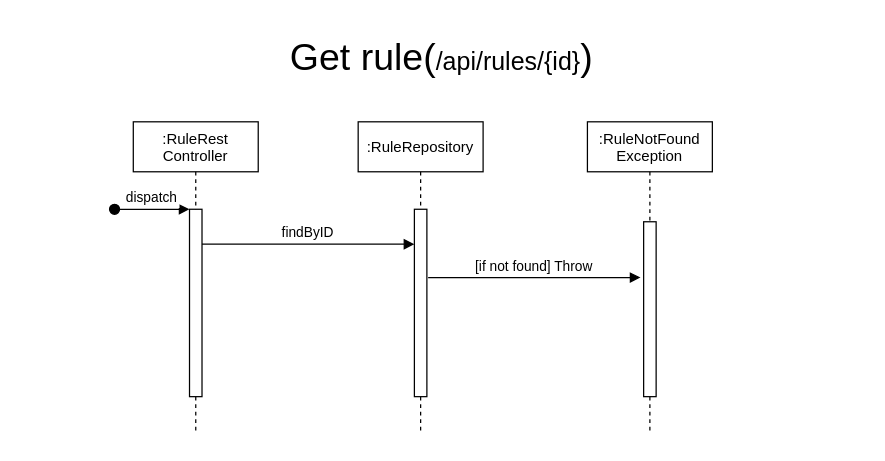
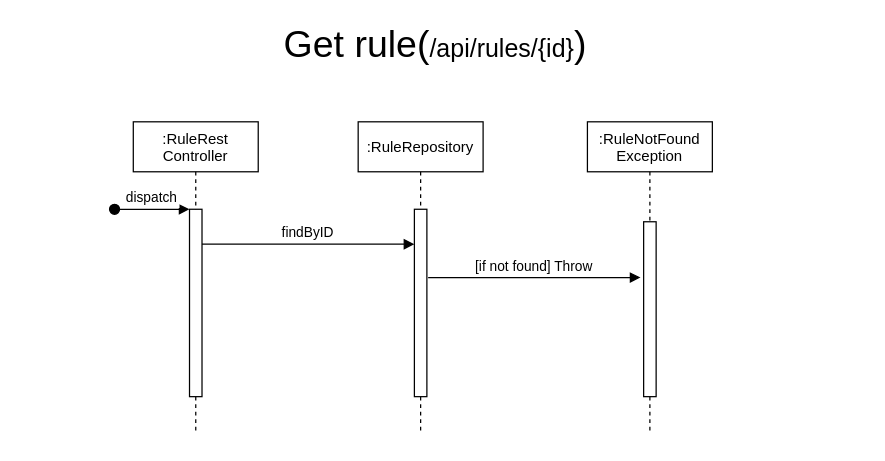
(442, 57) -> (436, 44)
